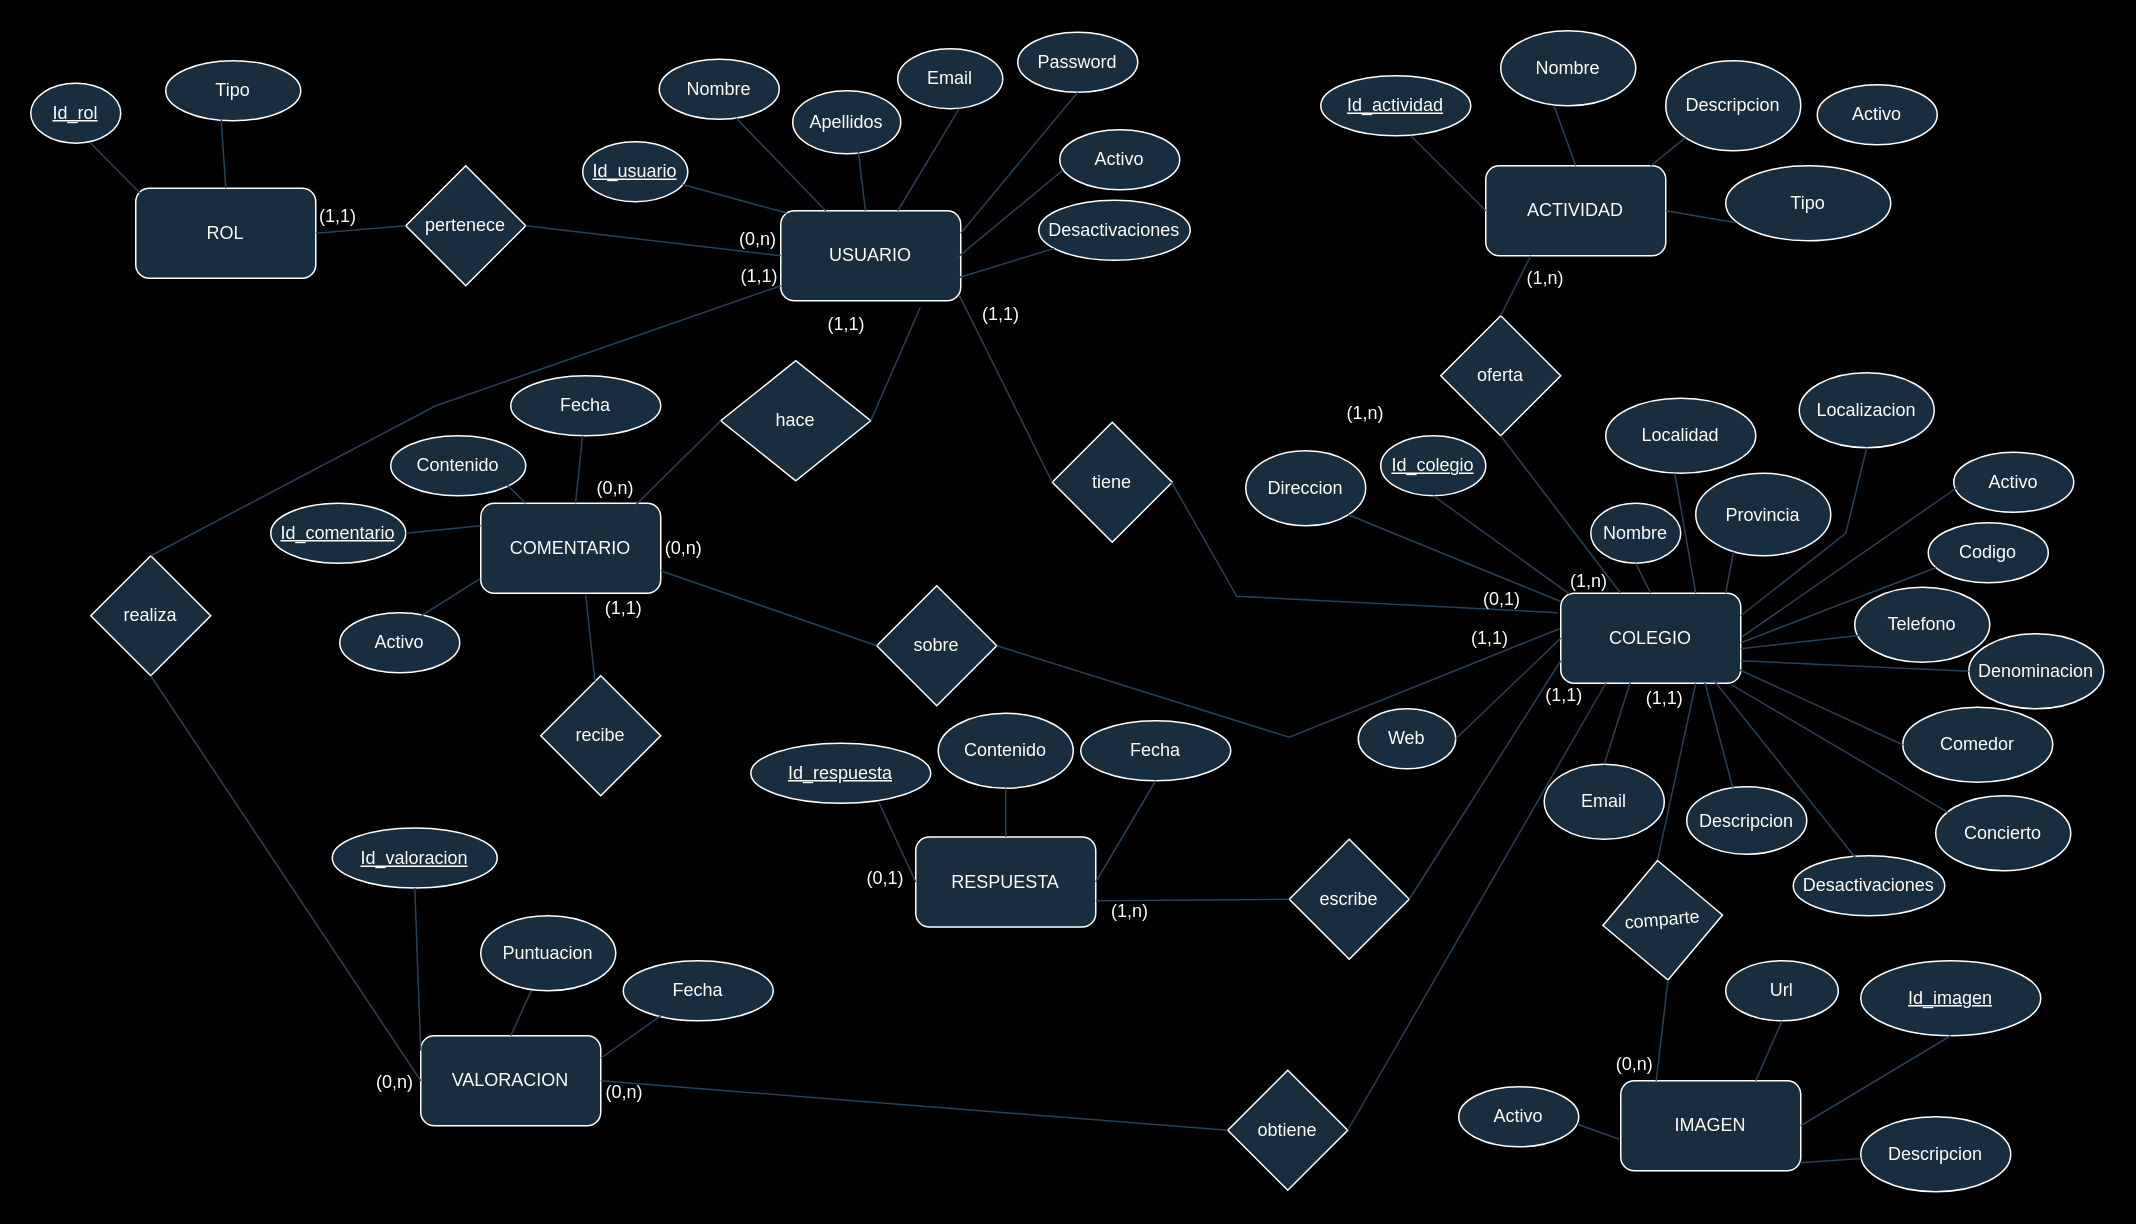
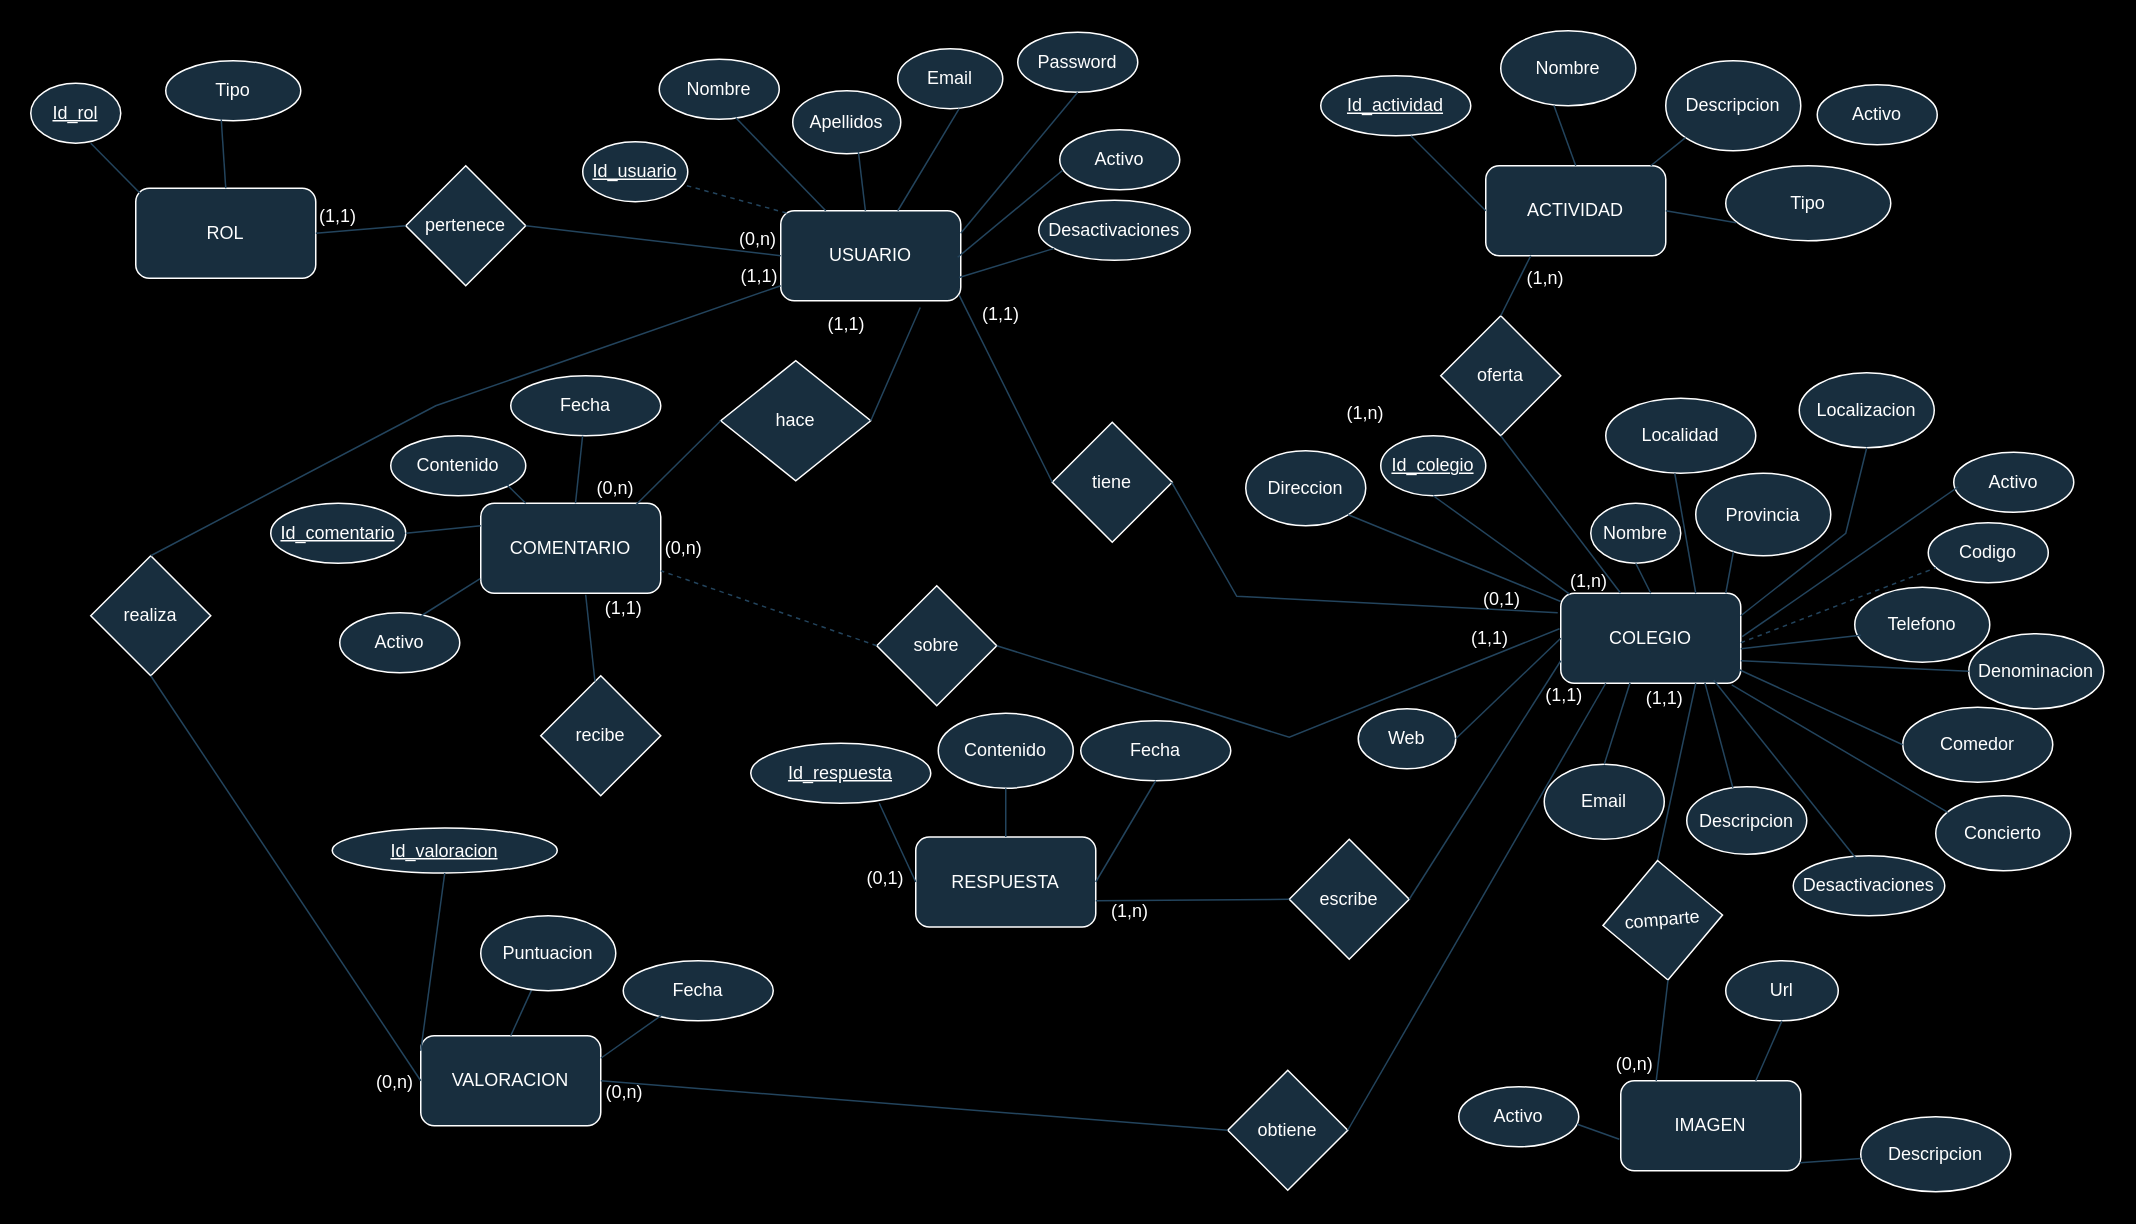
(734, 199) -> (734, 199)
(1838, 605) -> (1838, 605)
(768, 608) -> (768, 608)
(415, 858) -> (445, 851)
(1951, 998) -> none
(1949, 1037) -> none
